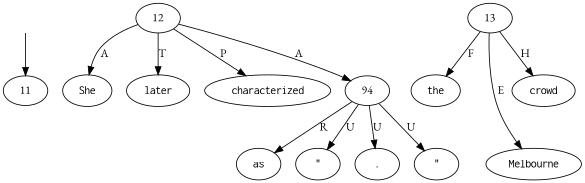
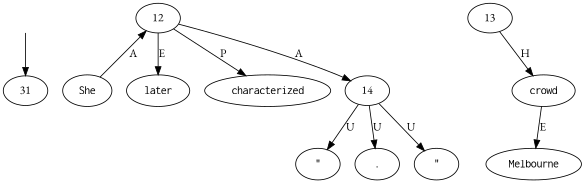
(109, 40) -> (120, 57)
(162, 54) -> (162, 54)
(493, 90) -> (539, 123)
(26, 91) -> (26, 91)
(367, 91) -> (367, 91)
(436, 91) -> none
(259, 164) -> none
